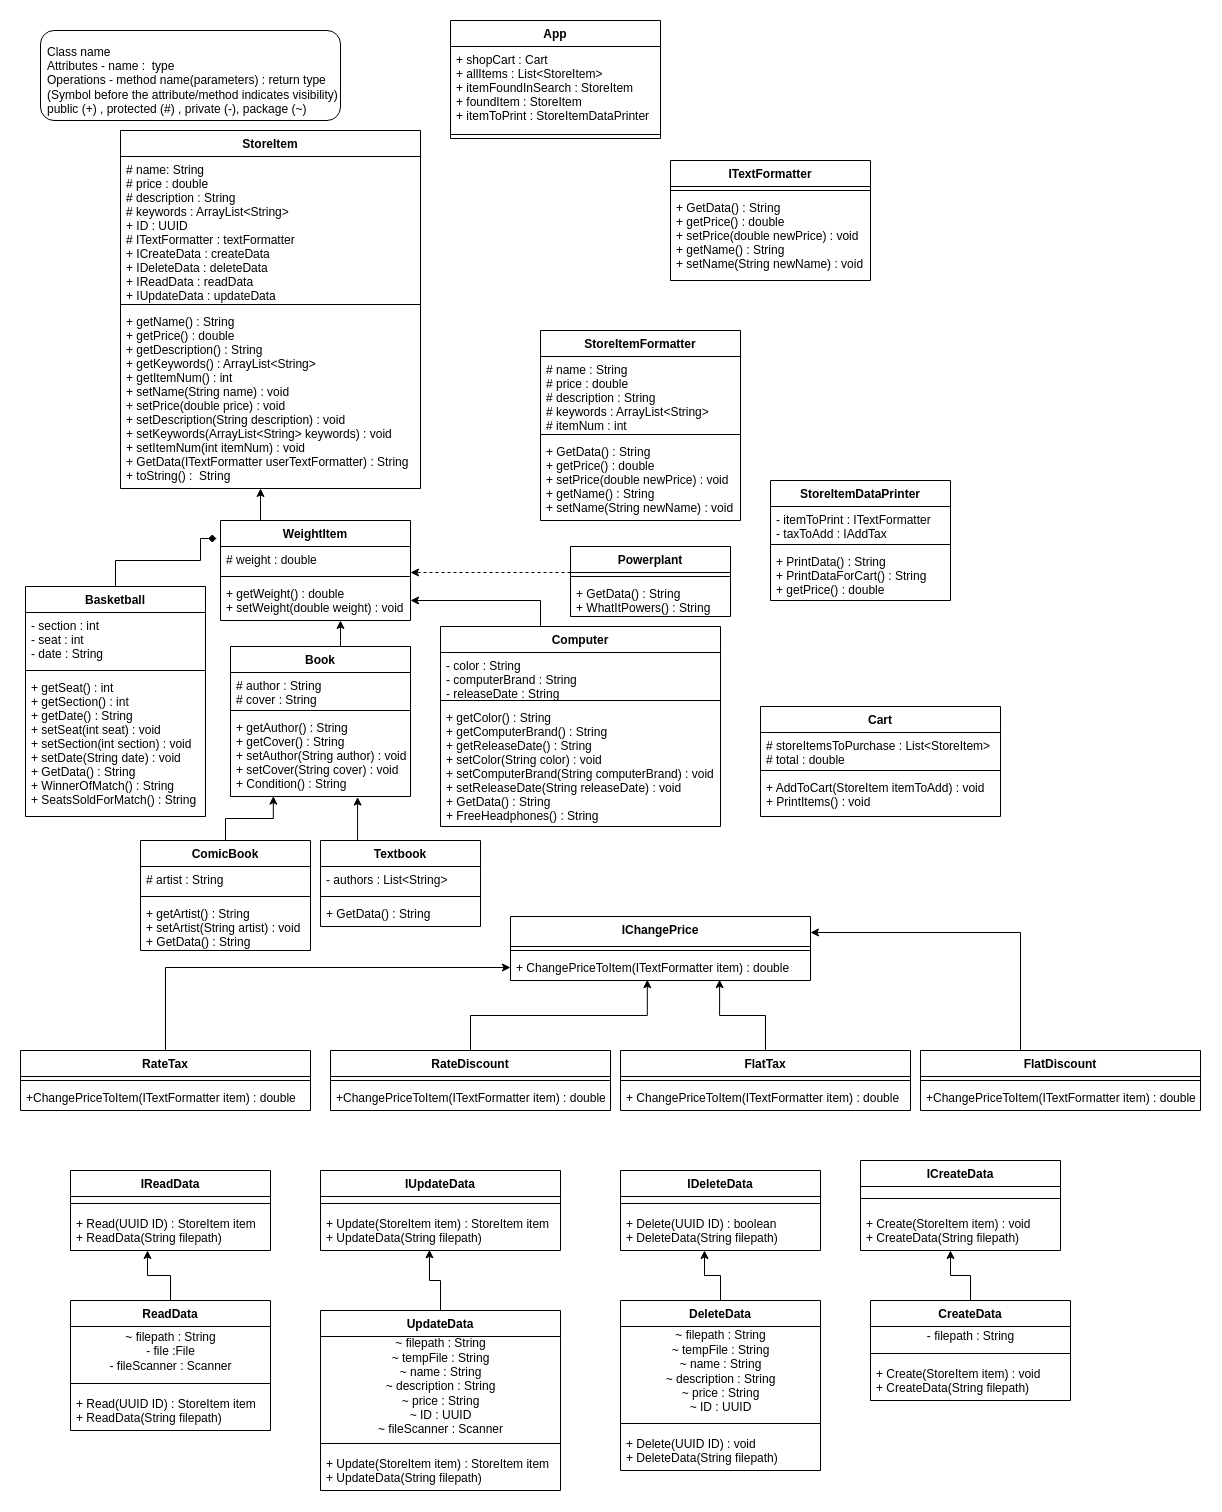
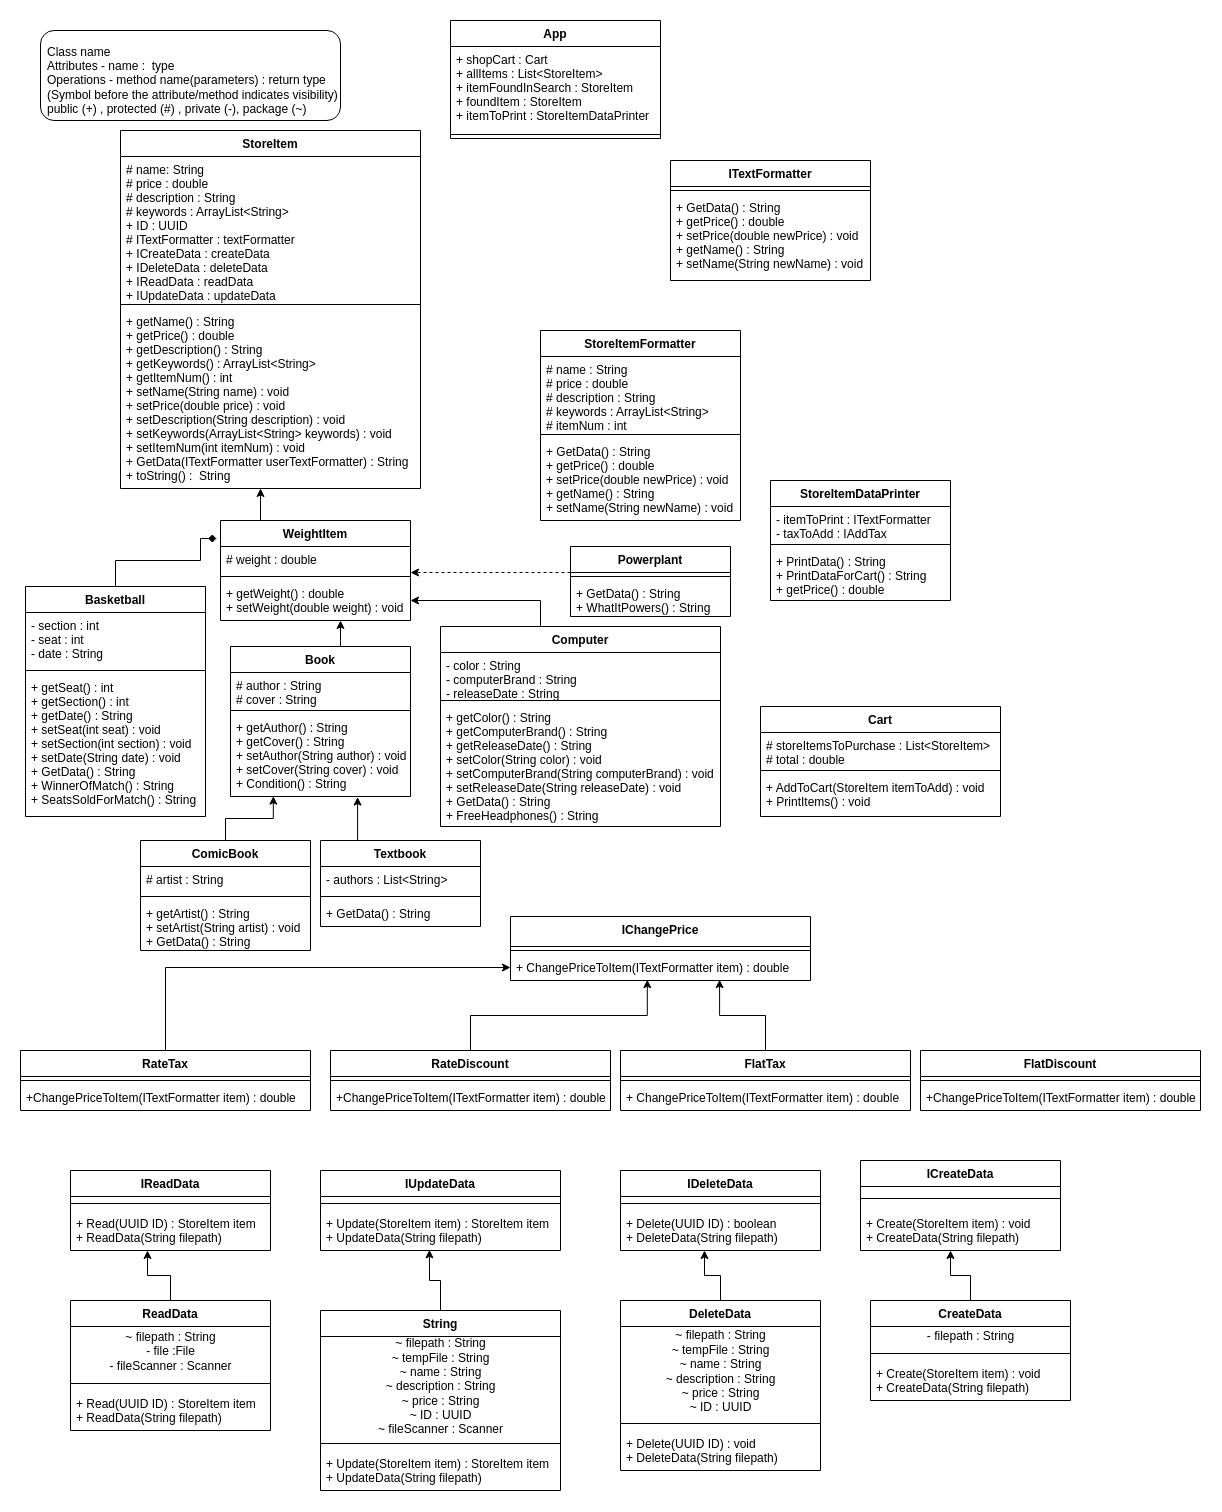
(978, 933) -> none
(440, 1324) -> (440, 1324)
